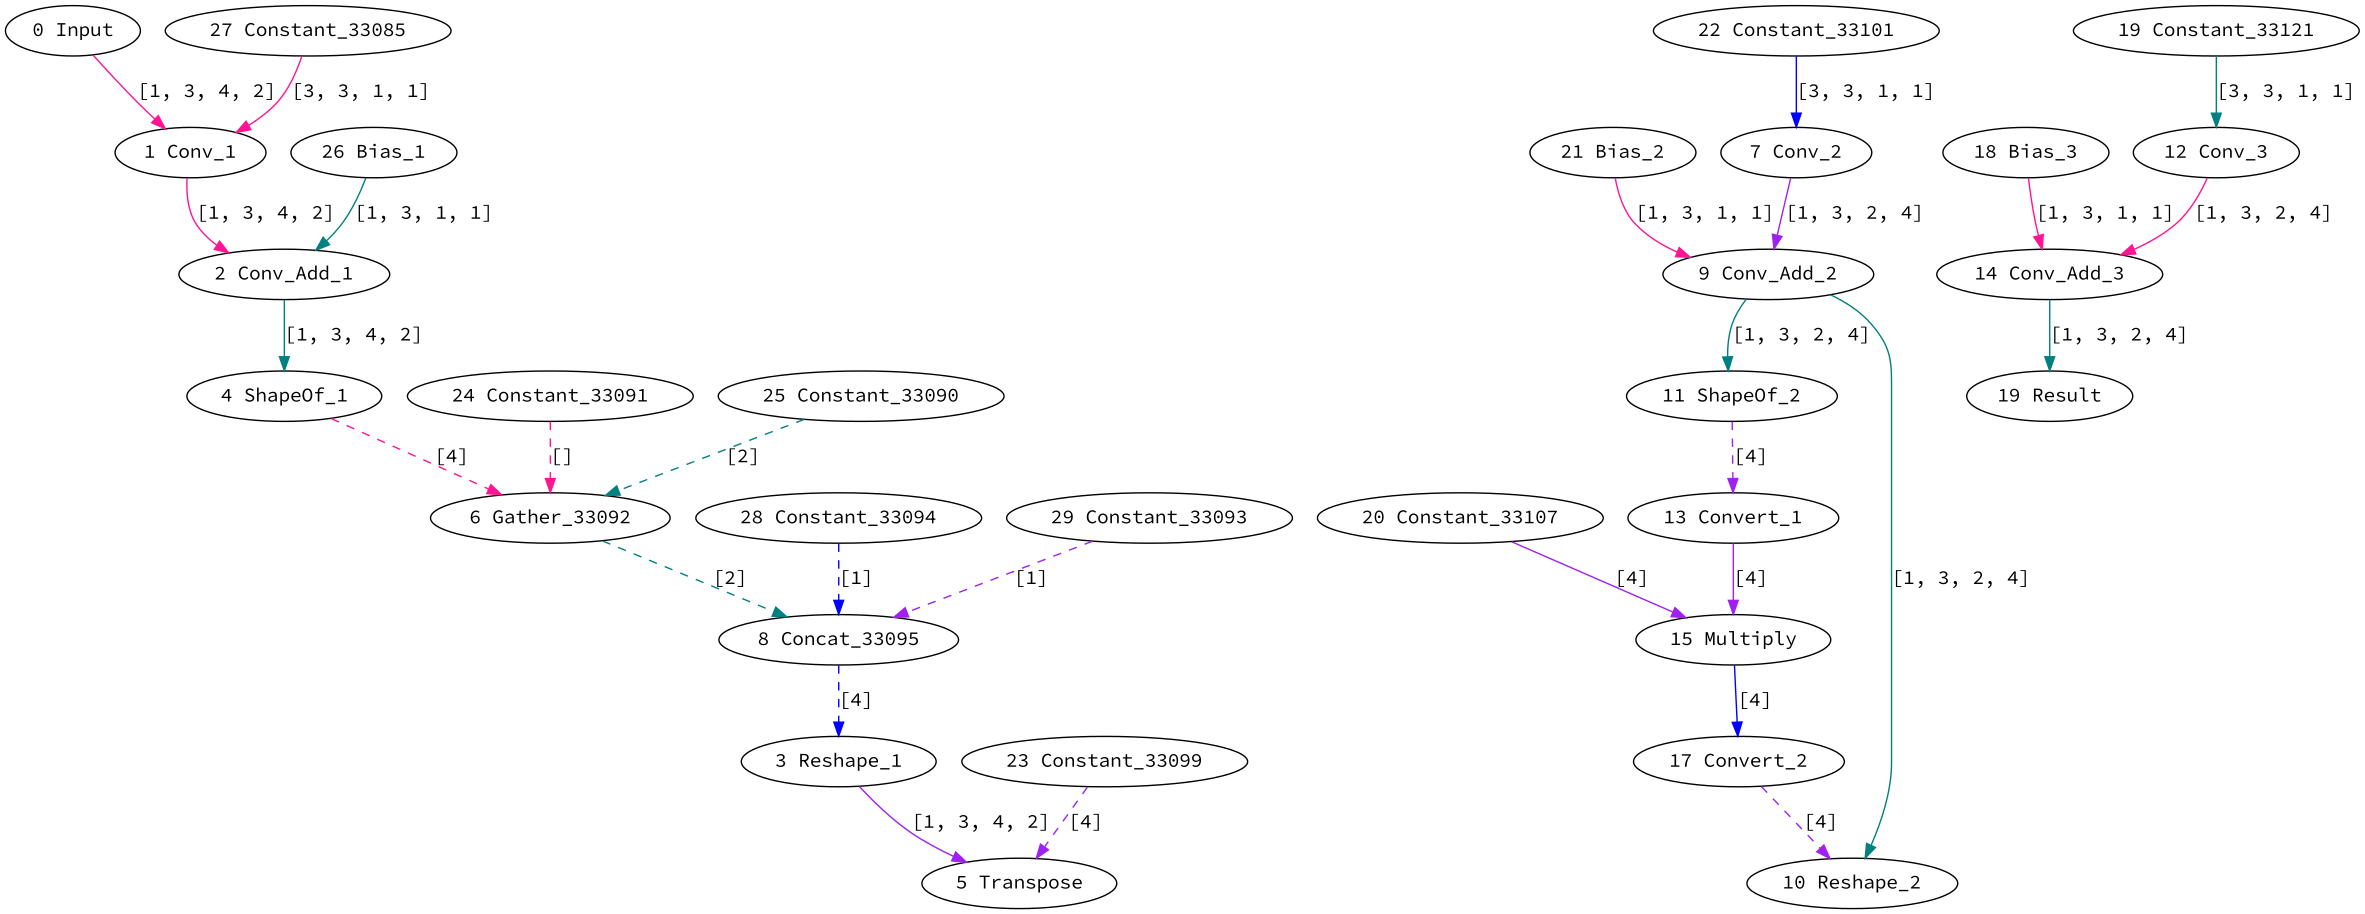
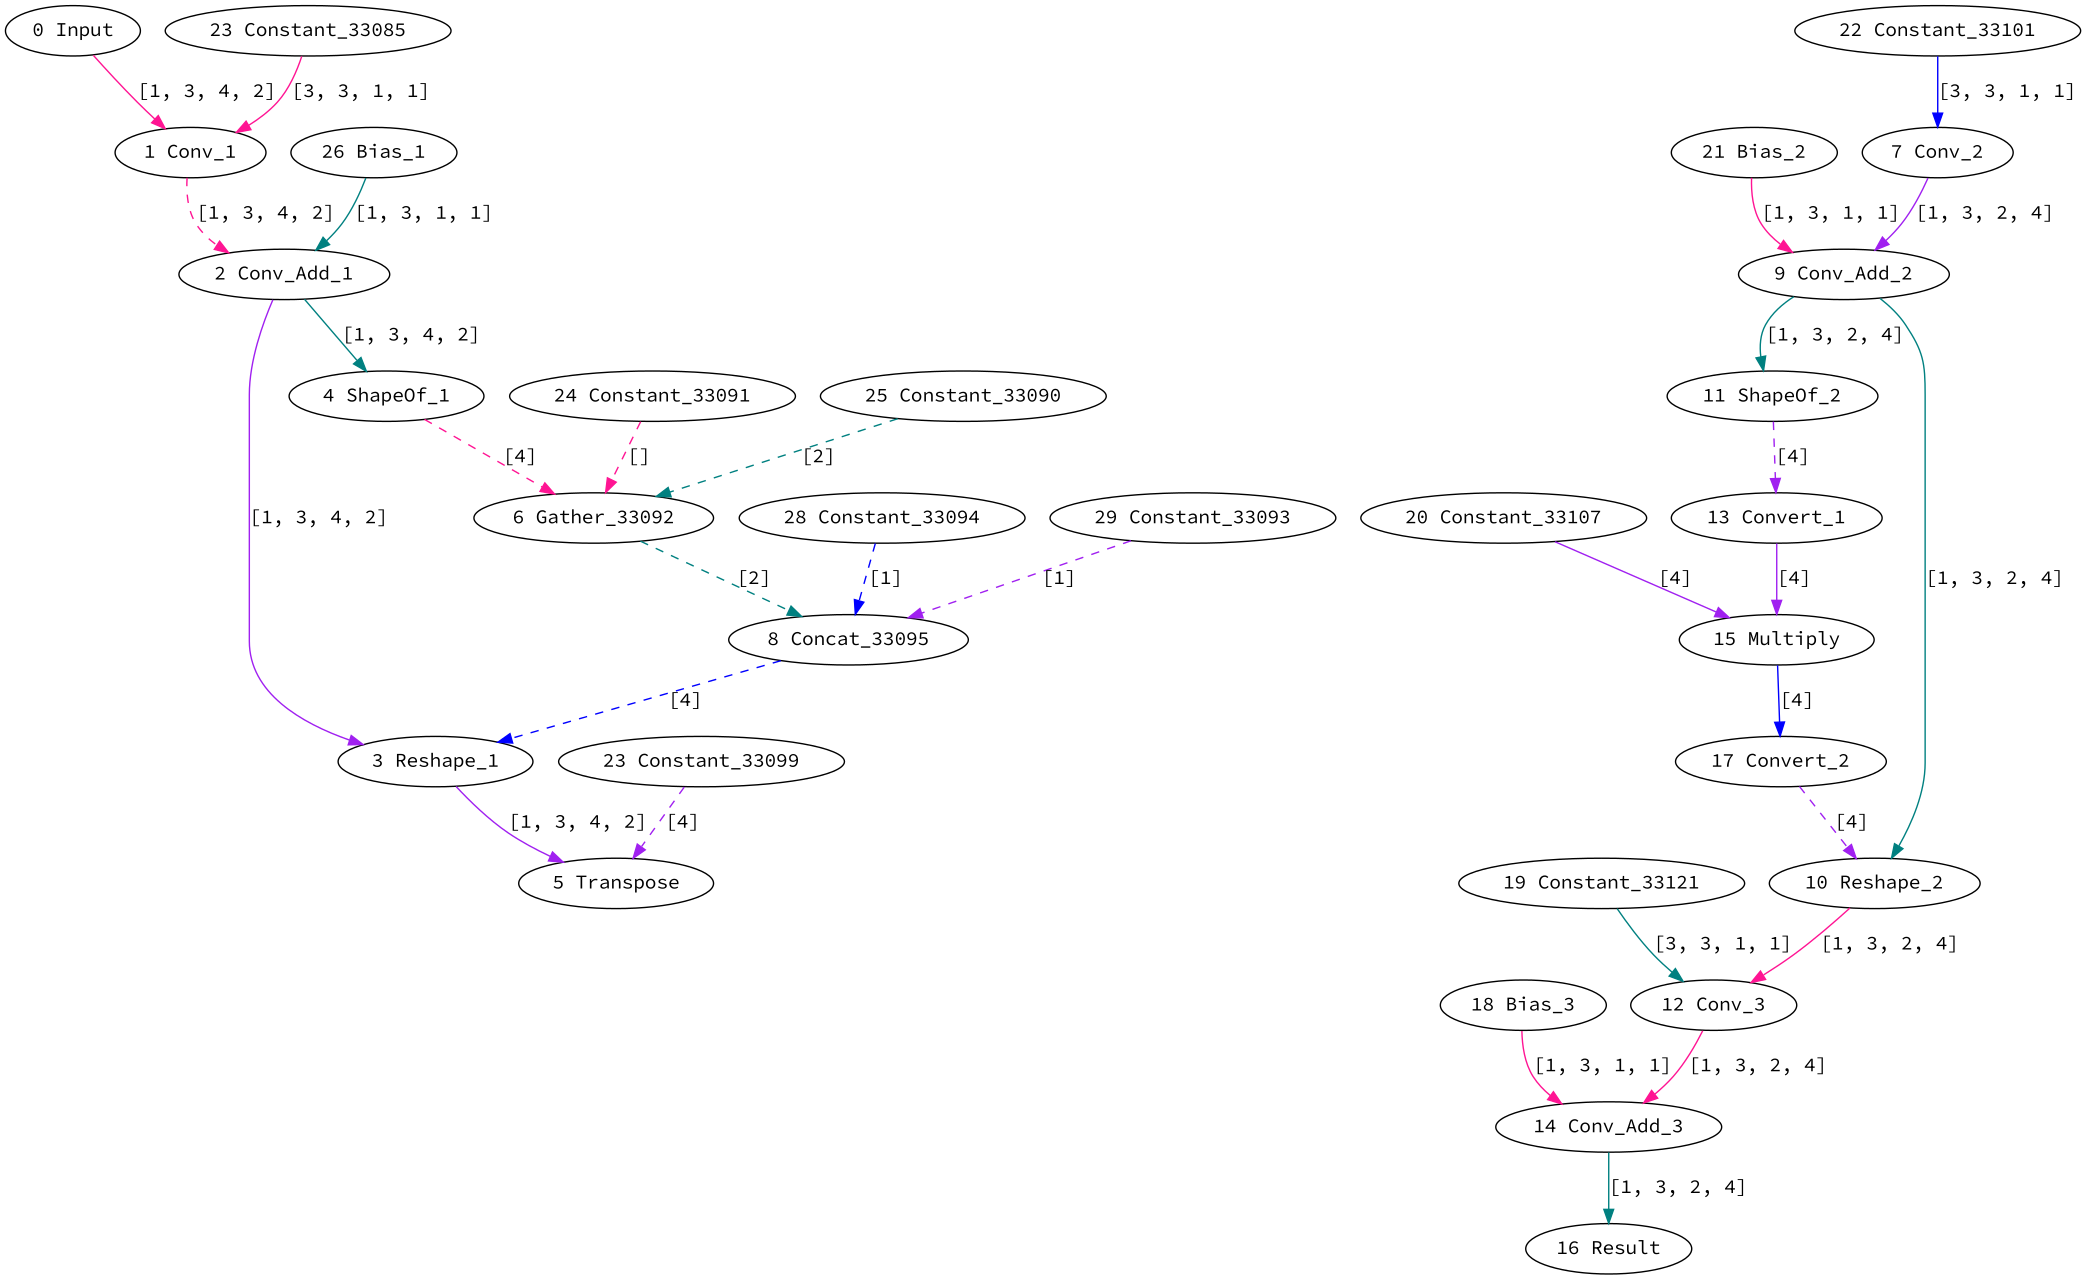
(308, 31) -> (308, 31)
(192, 216) -> (192, 216)
(2050, 396) -> (1609, 1249)
none -> (249, 544)
none -> (1808, 943)
